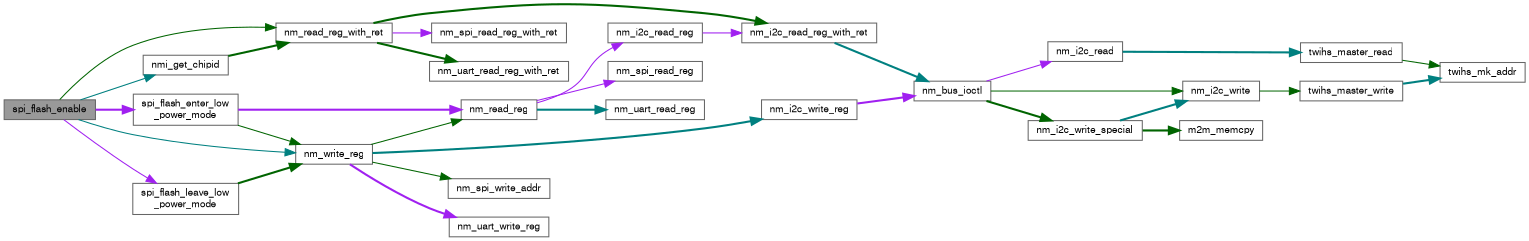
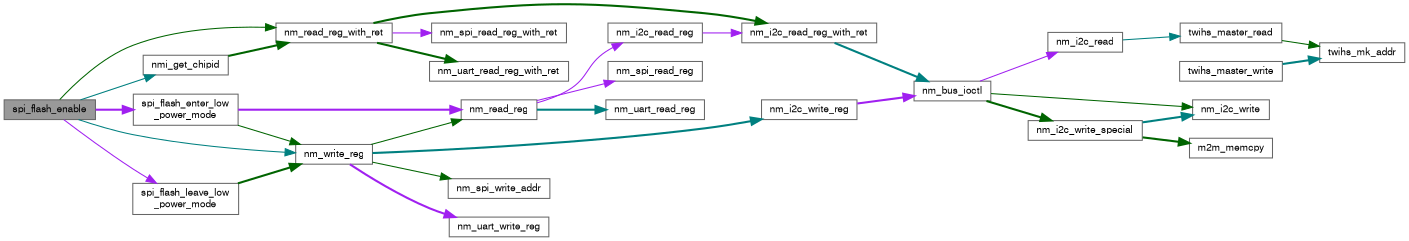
(1206, 52) -> (1146, 38)
(1274, 91) -> none
